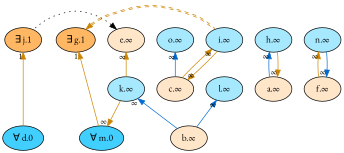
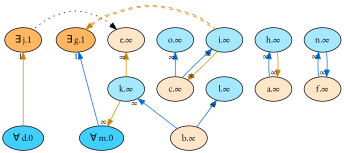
(194, 65) -> (194, 65)
(318, 68) -> (318, 68)
(90, 92) -> (90, 92)
